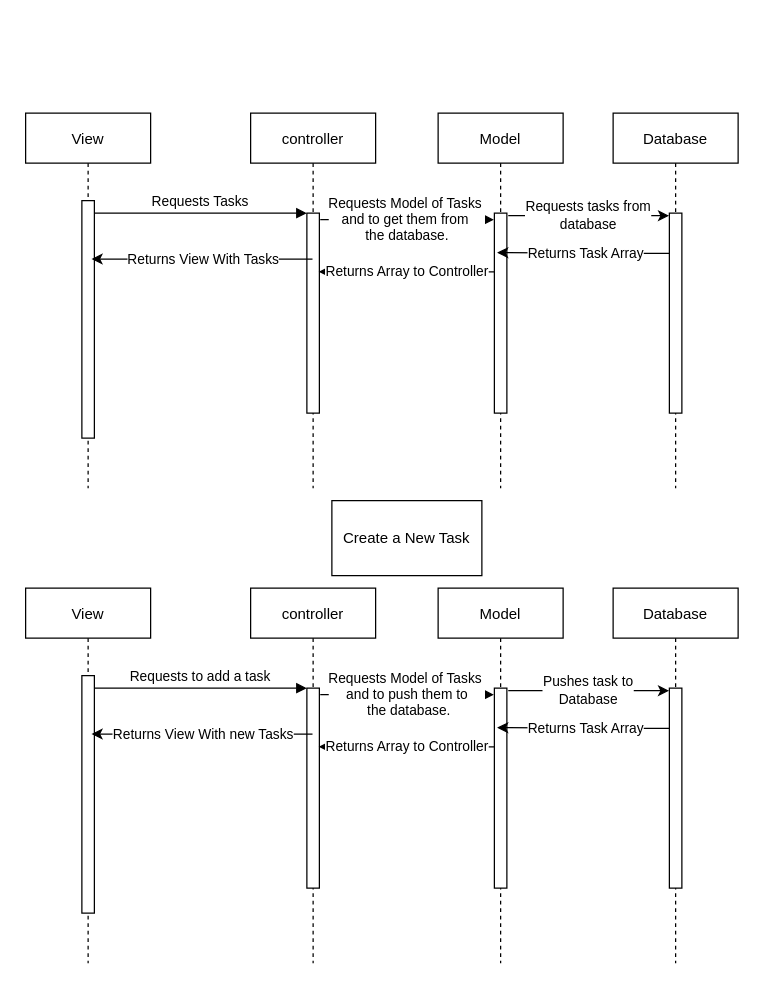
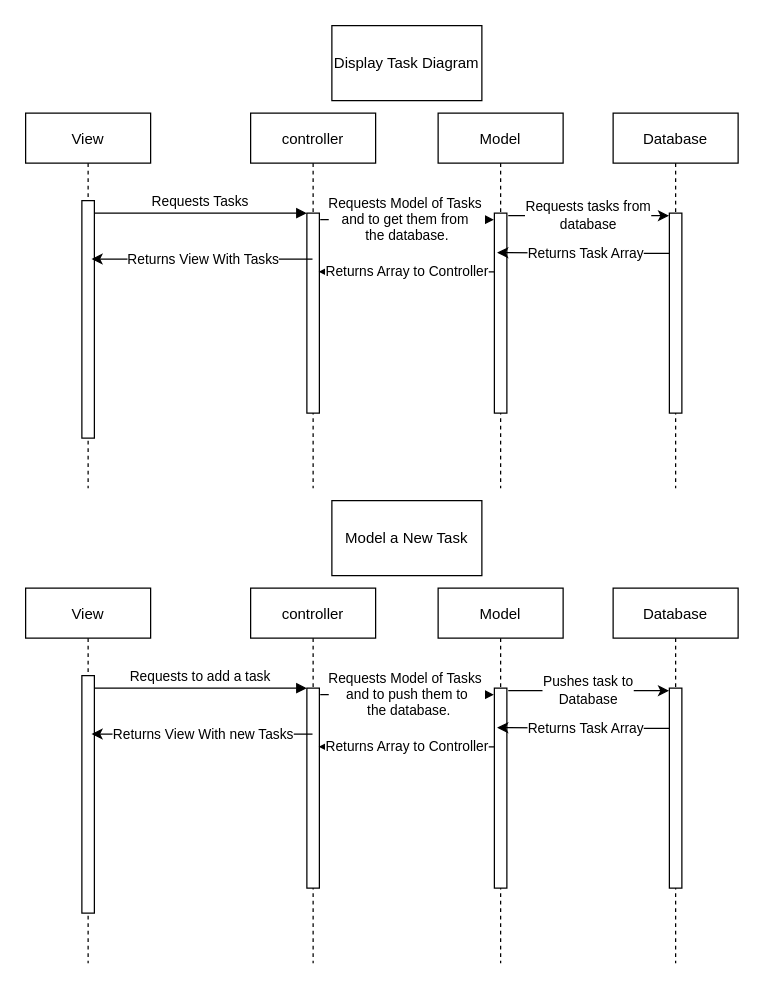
none -> (407, 63)
(407, 538) -> (407, 538)
